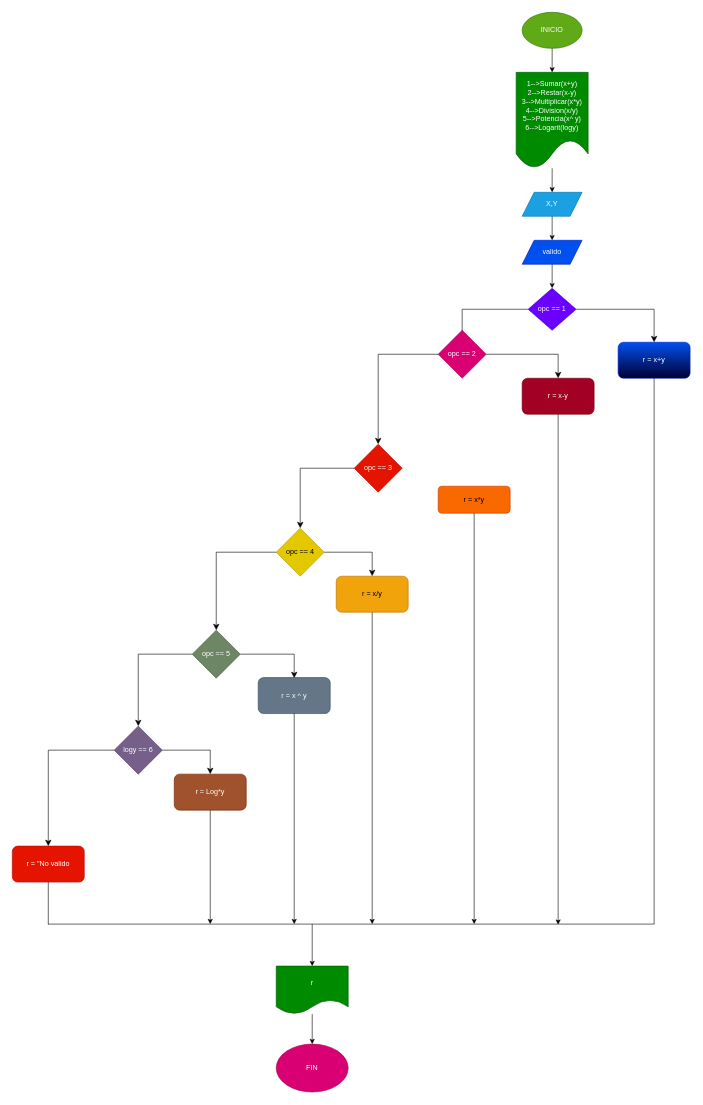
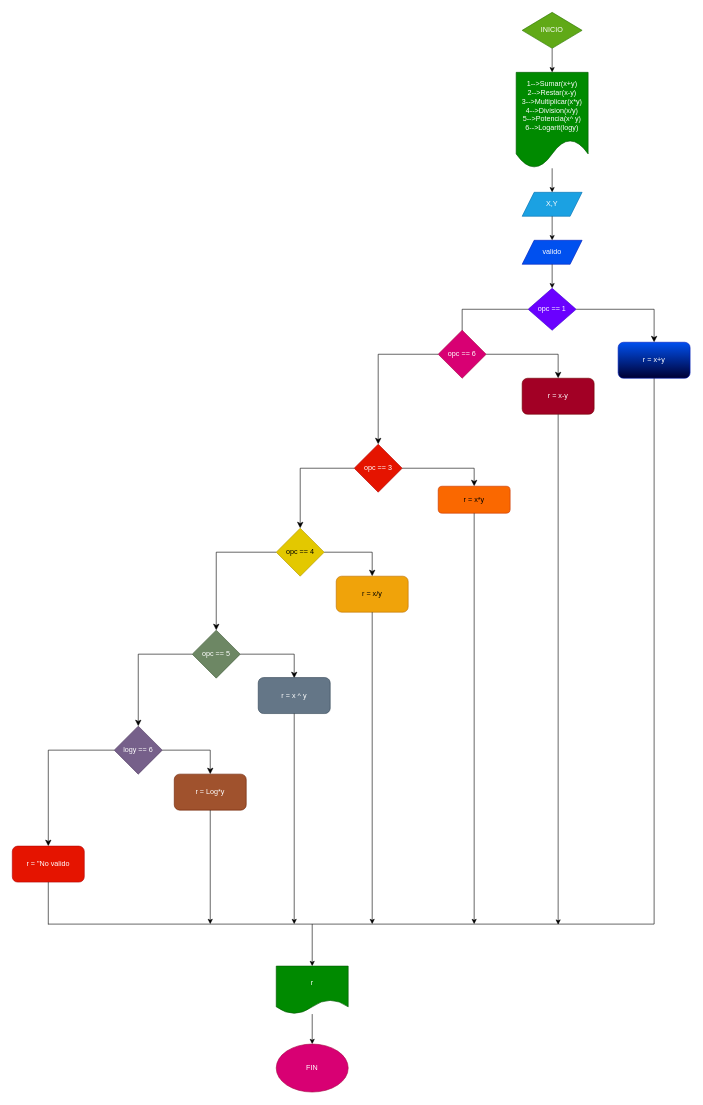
(552, 30) -> (552, 30)
(462, 354) -> (462, 354)
none -> (473, 468)
